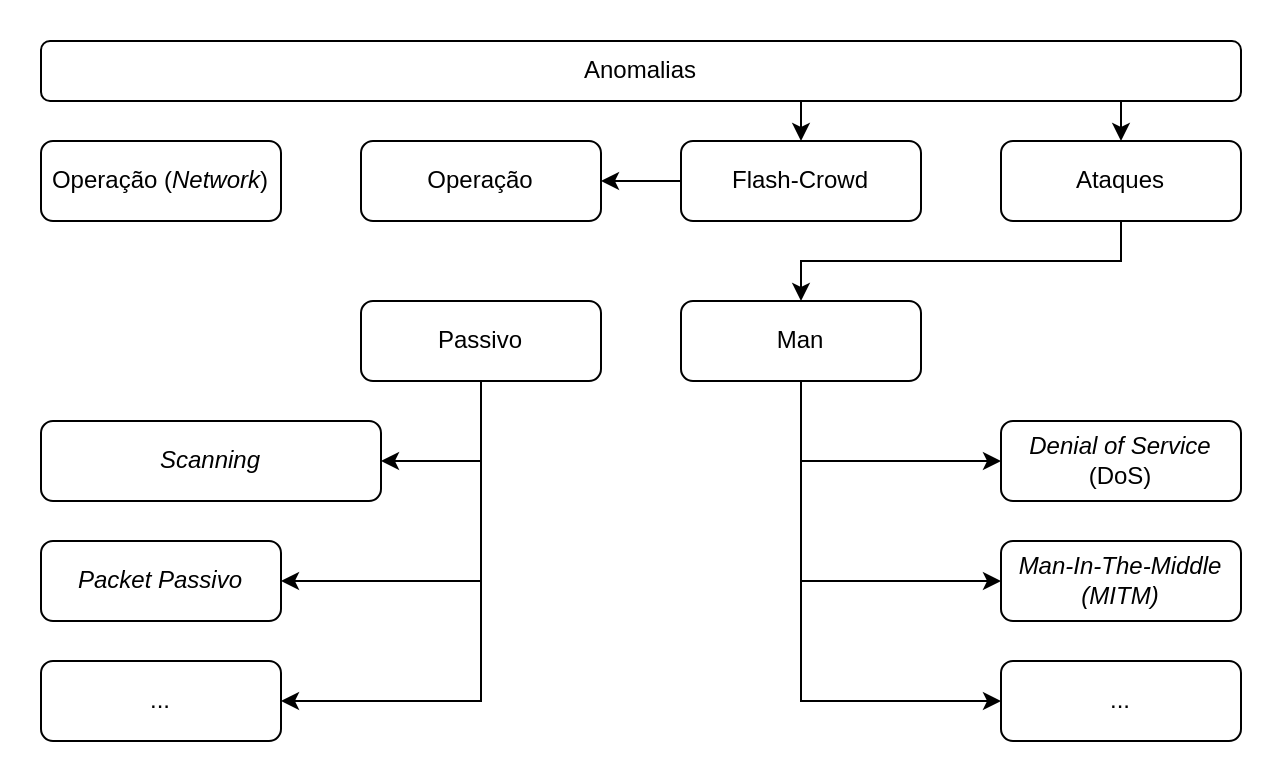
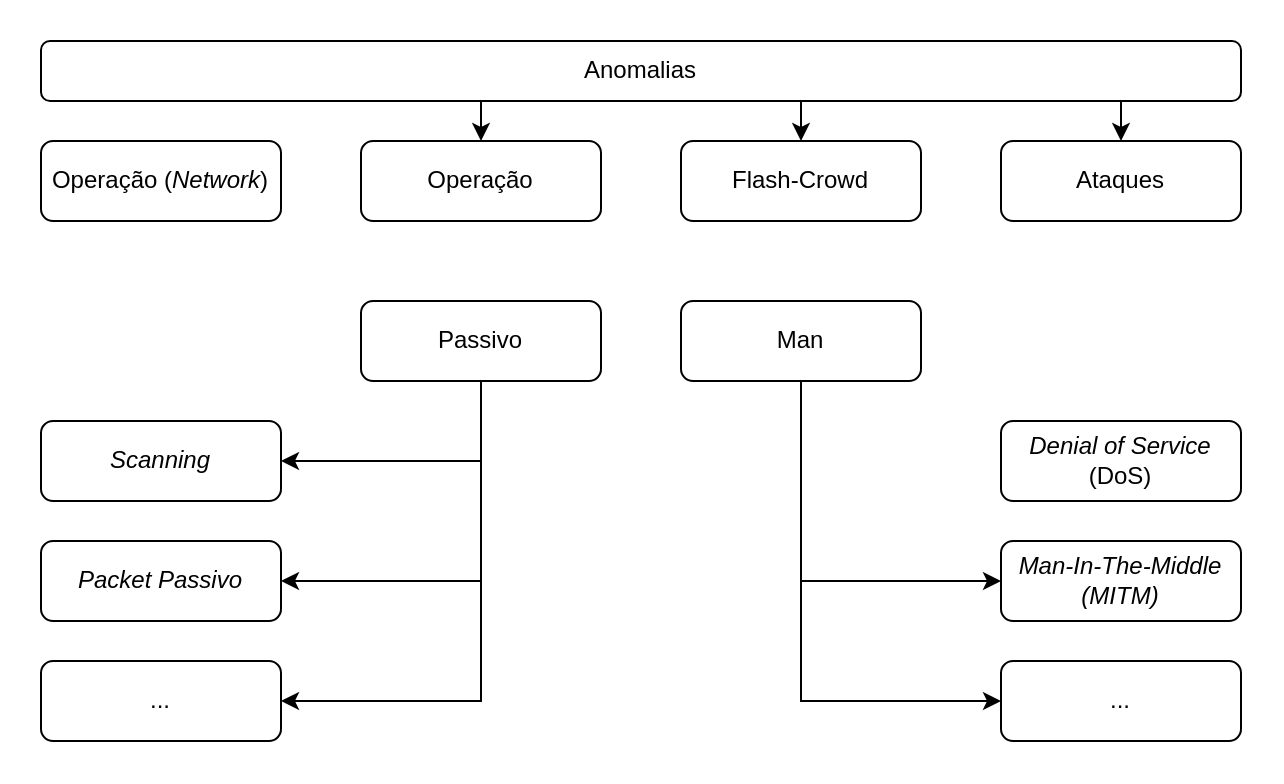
(647, 181) -> (481, 115)
(968, 261) -> none
(211, 461) -> (161, 461)
(896, 461) -> none
